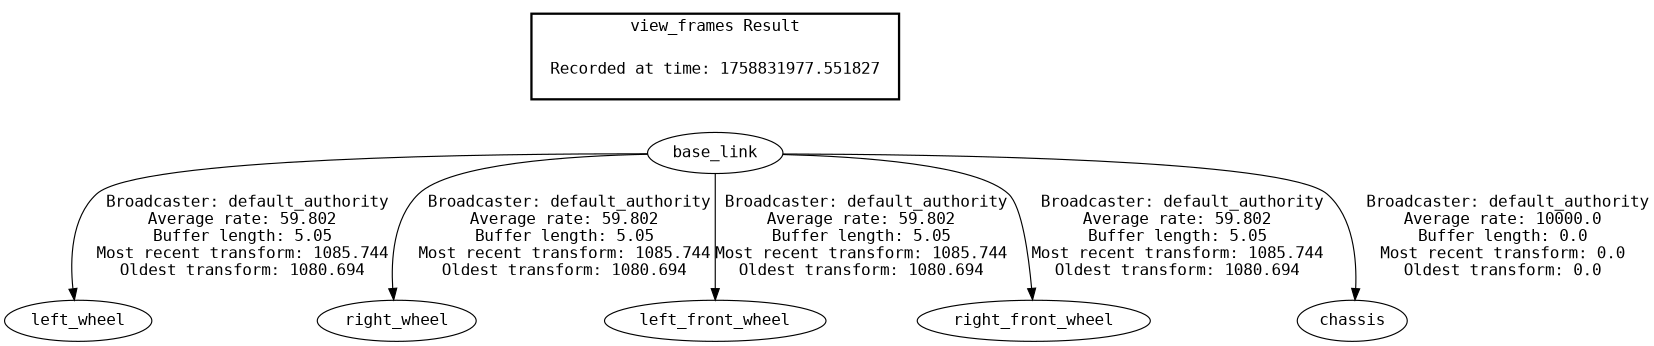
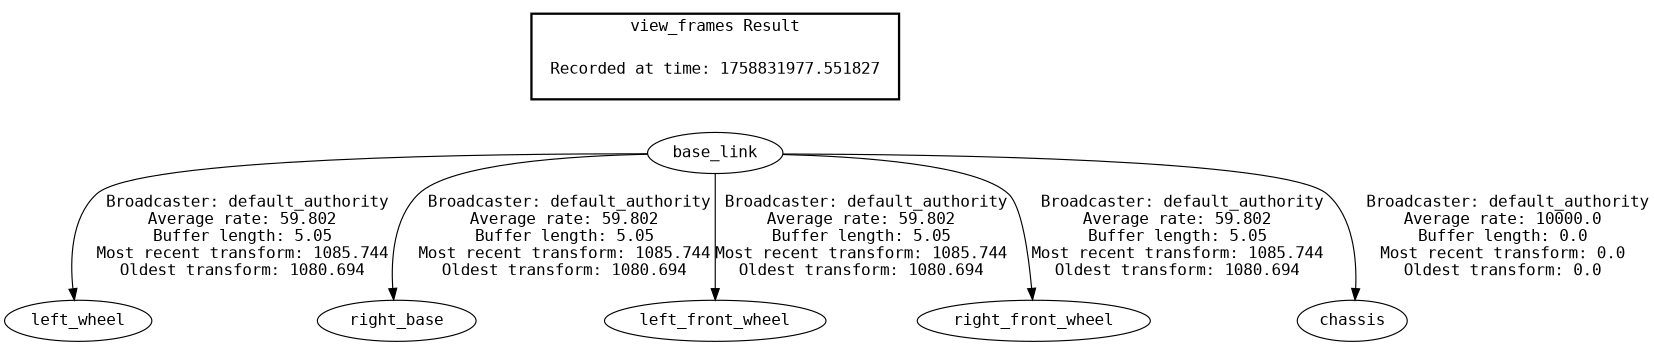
(397, 321) -> (397, 321)
